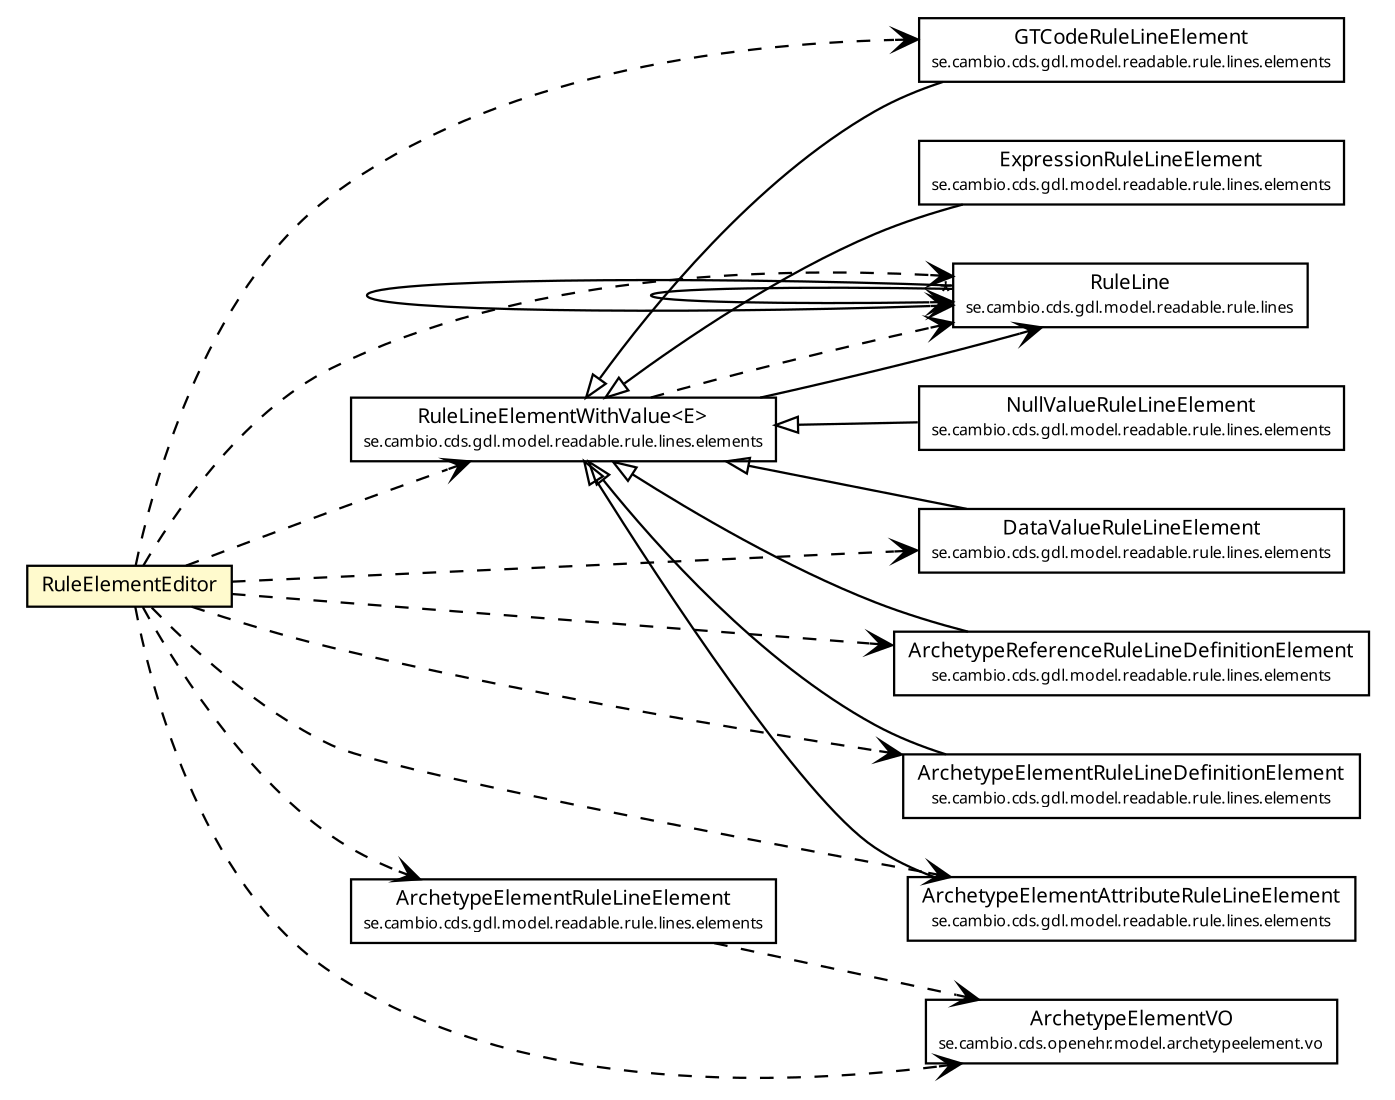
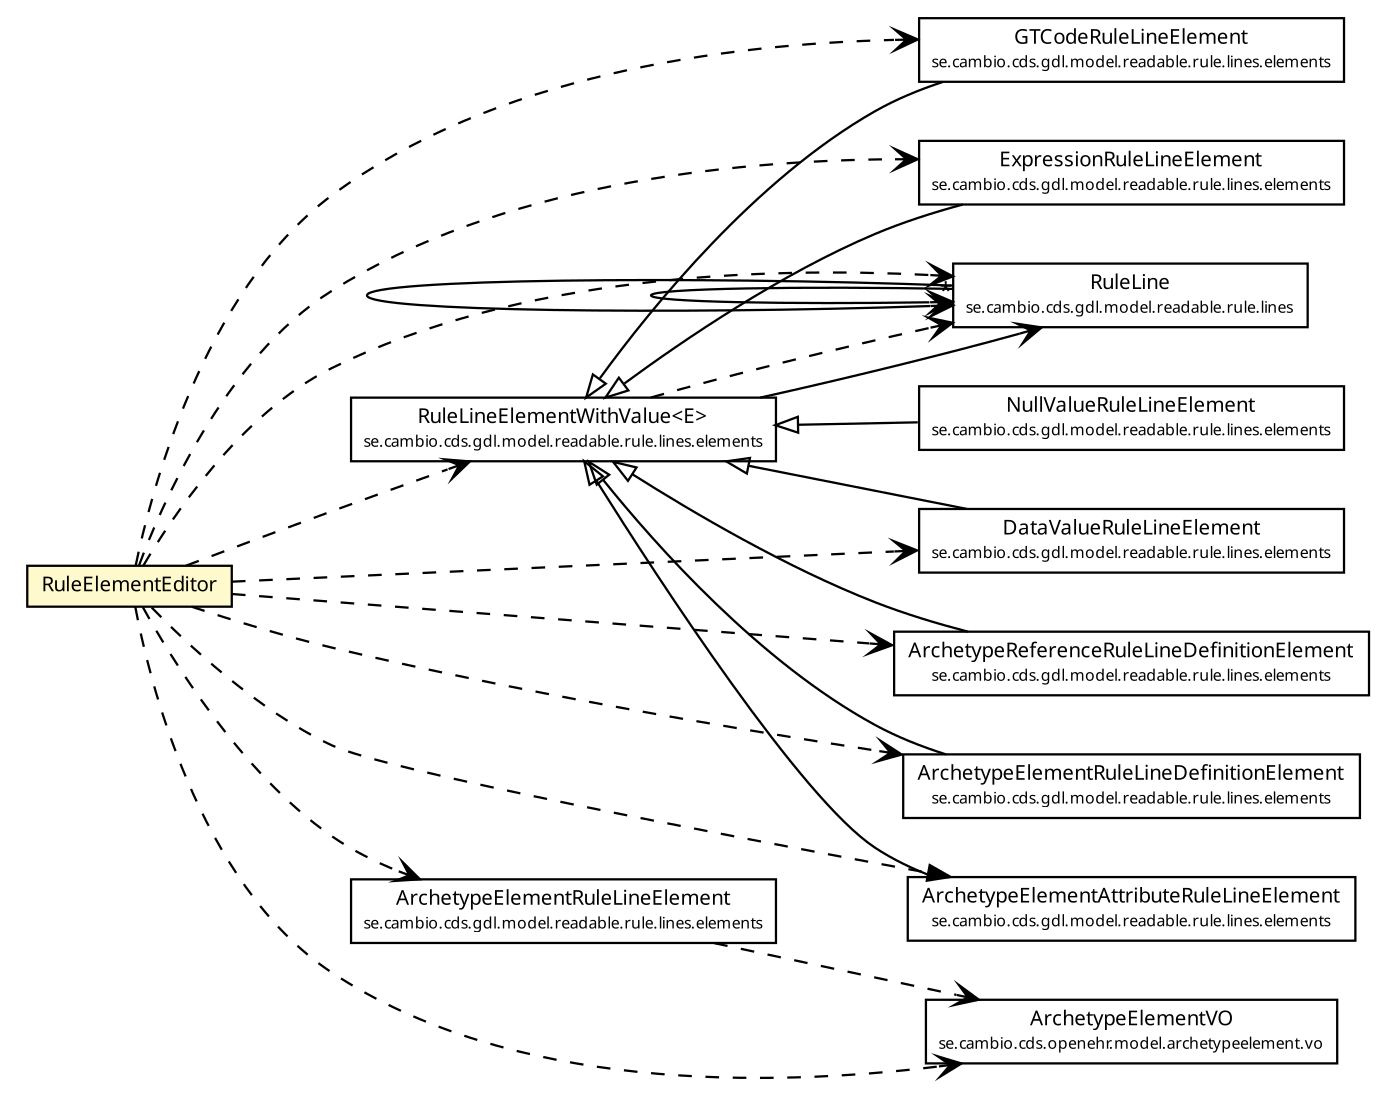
none -> (441, 237)
(517, 792) -> (517, 792)
